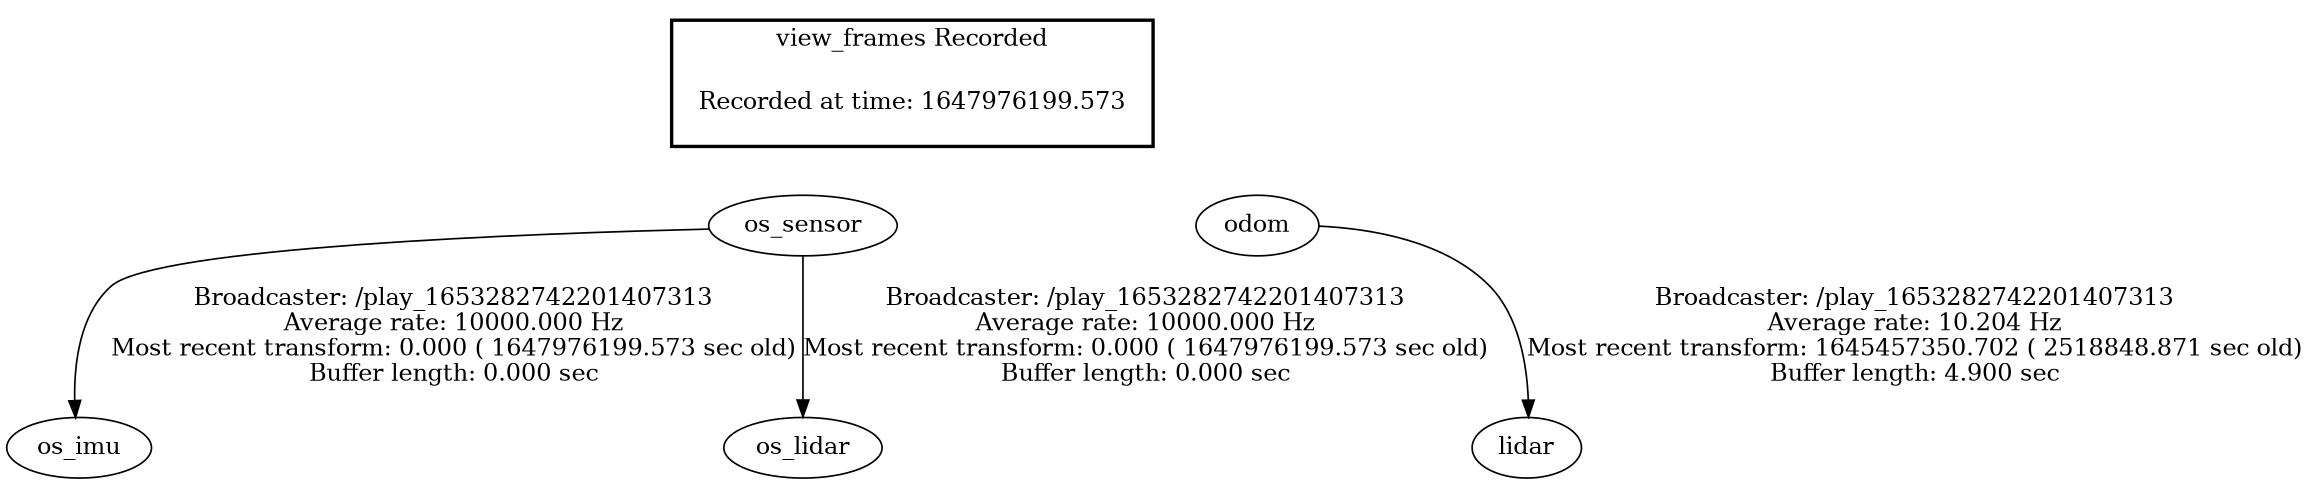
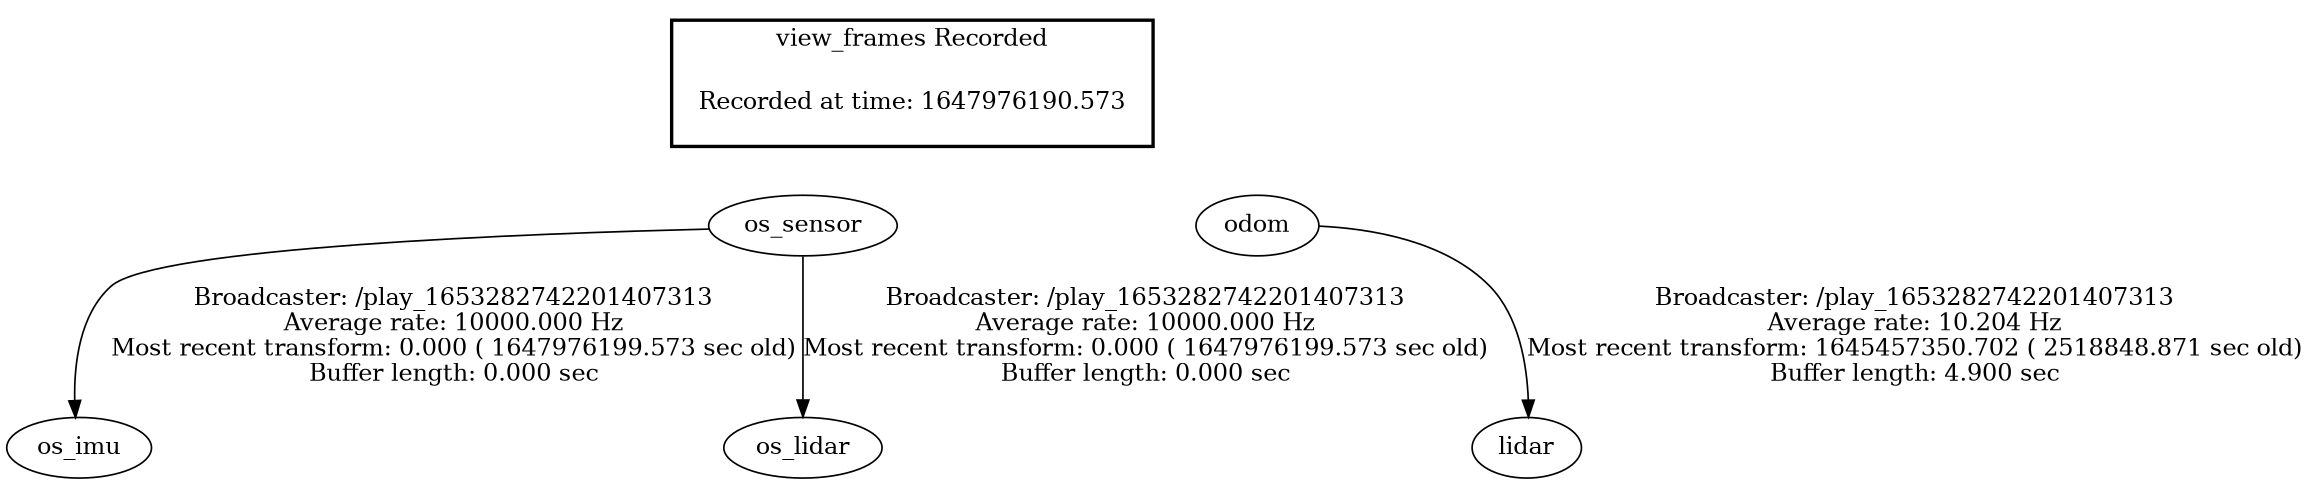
(912, 103) -> (912, 103)
